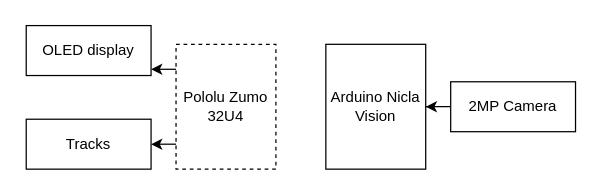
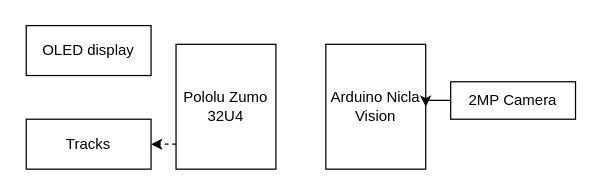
(167, 69) -> none
(226, 107) -> (226, 107)
(513, 107) -> (513, 101)
(167, 144) -> (167, 144)
